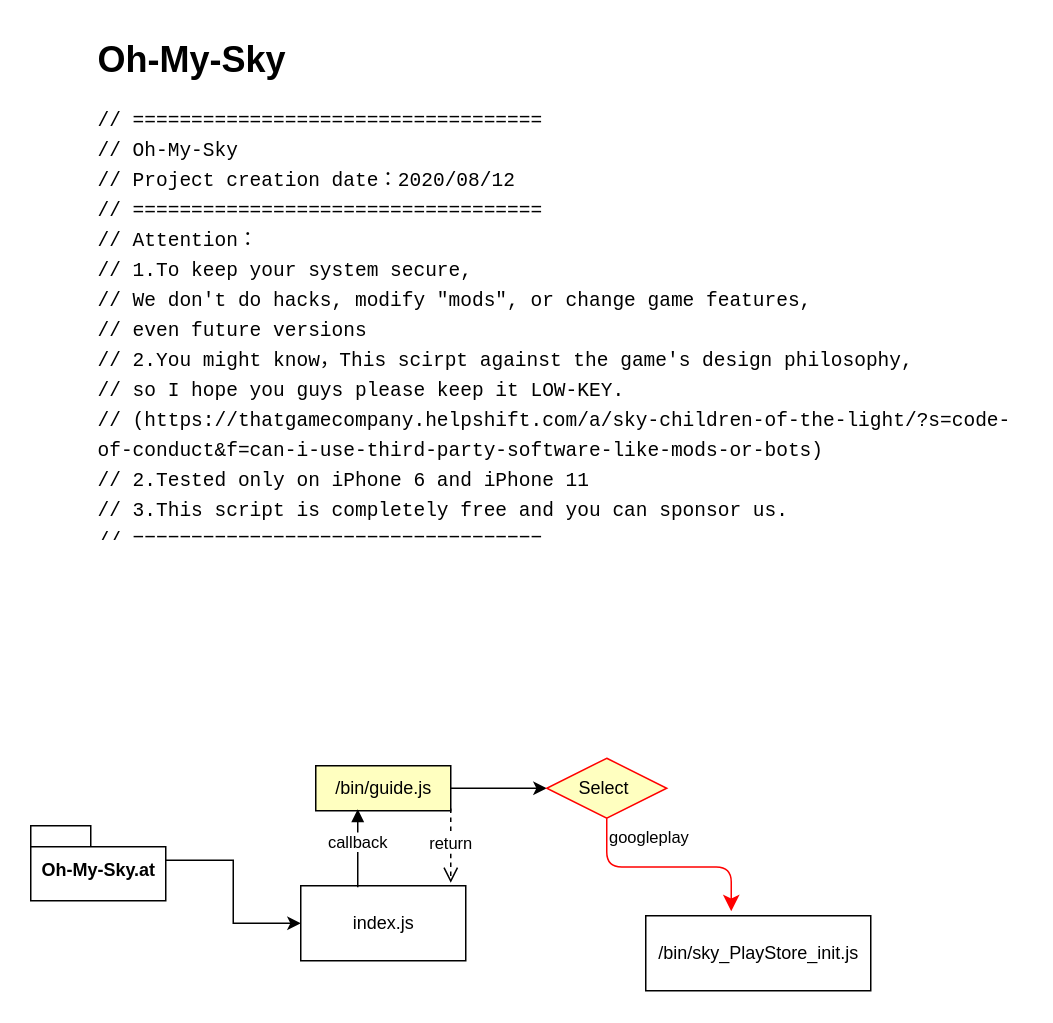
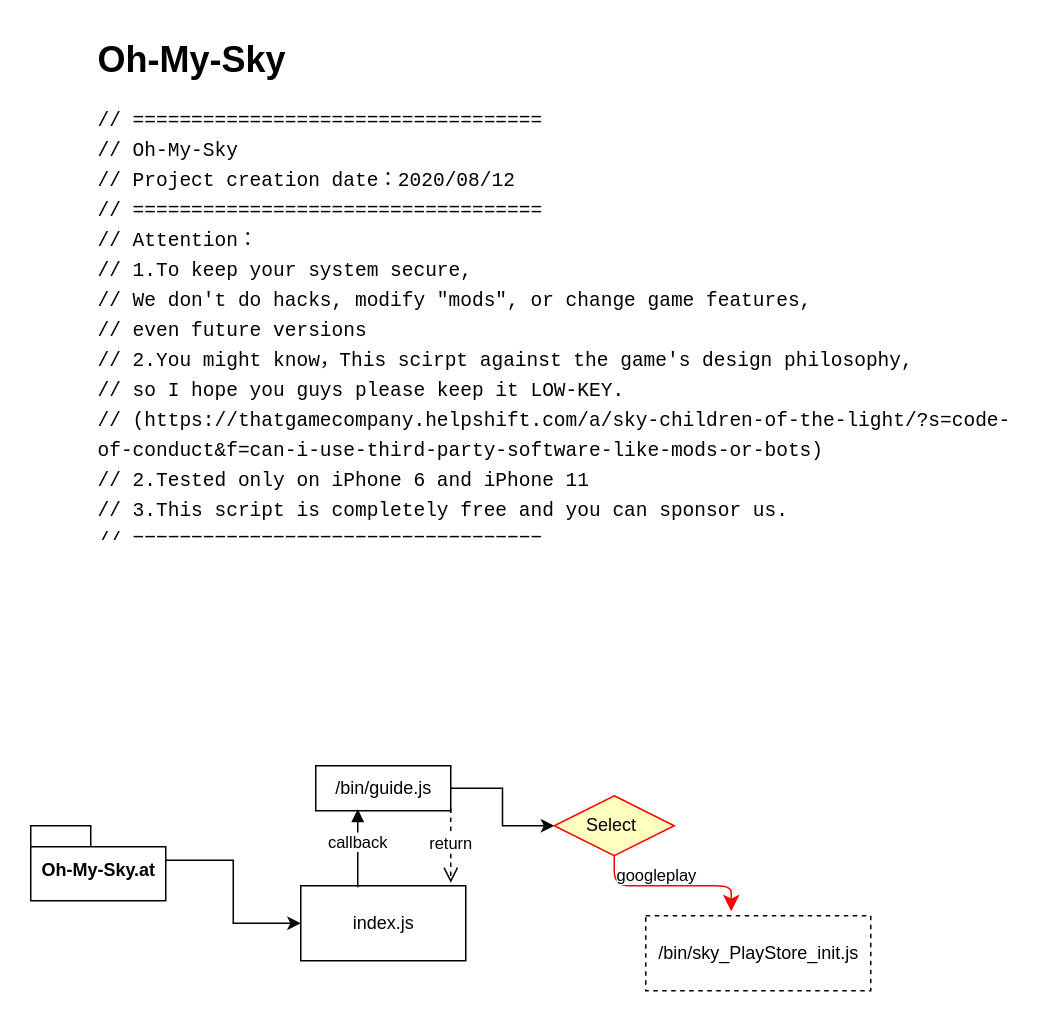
(383, 788) -> (383, 788)
(607, 788) -> (614, 826)
(758, 953) -> (758, 953)
